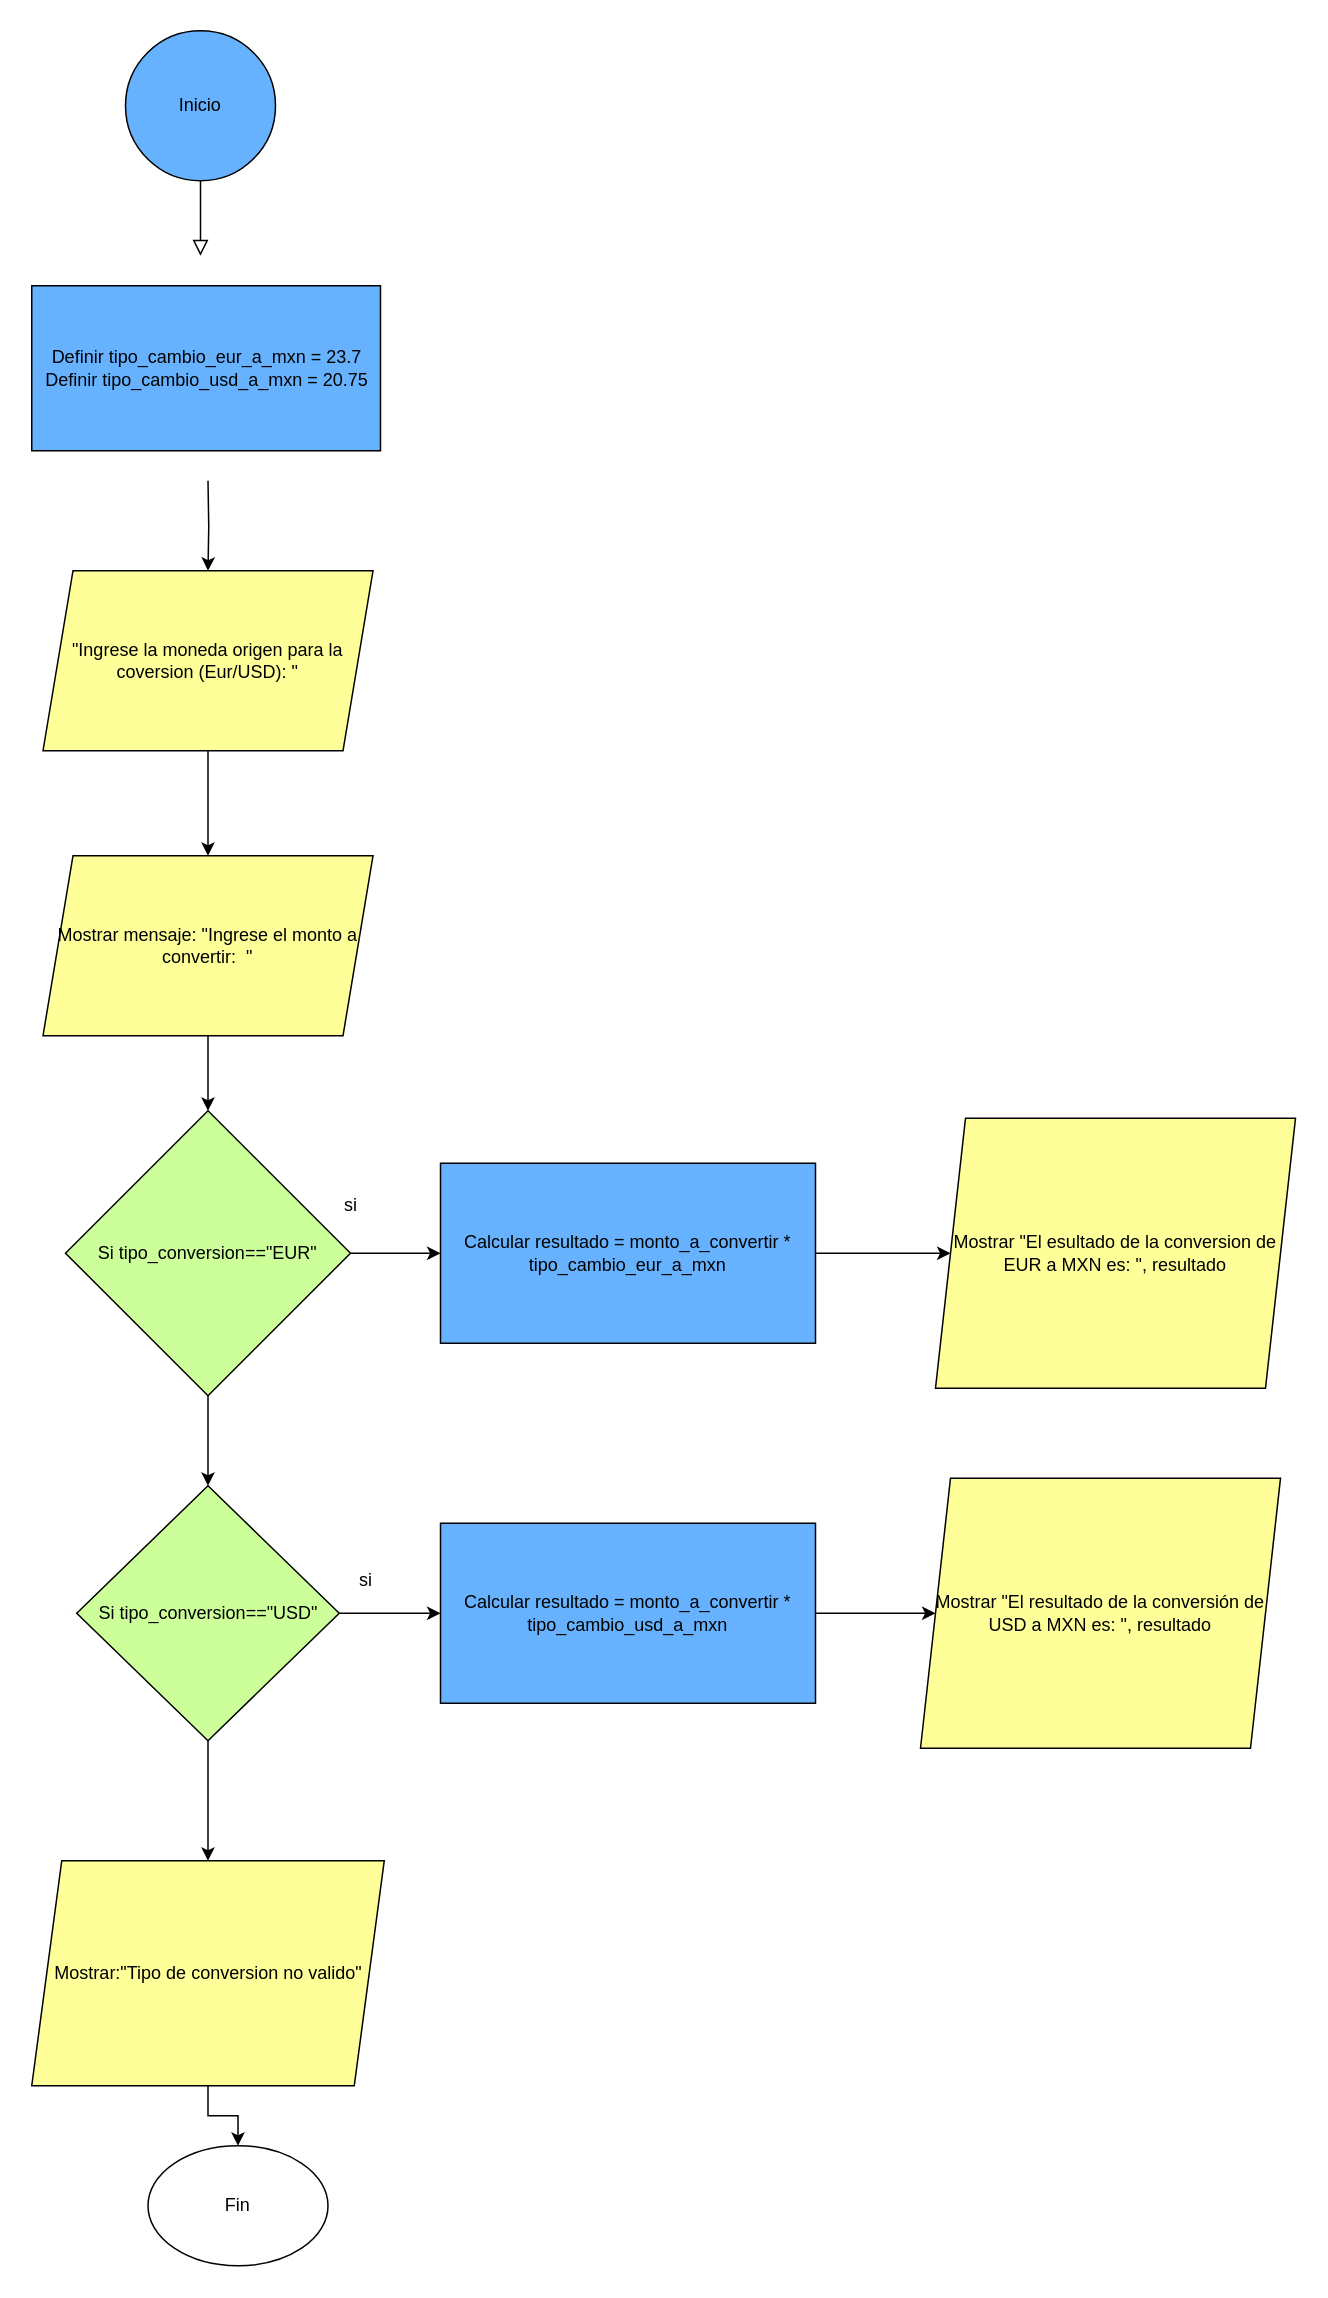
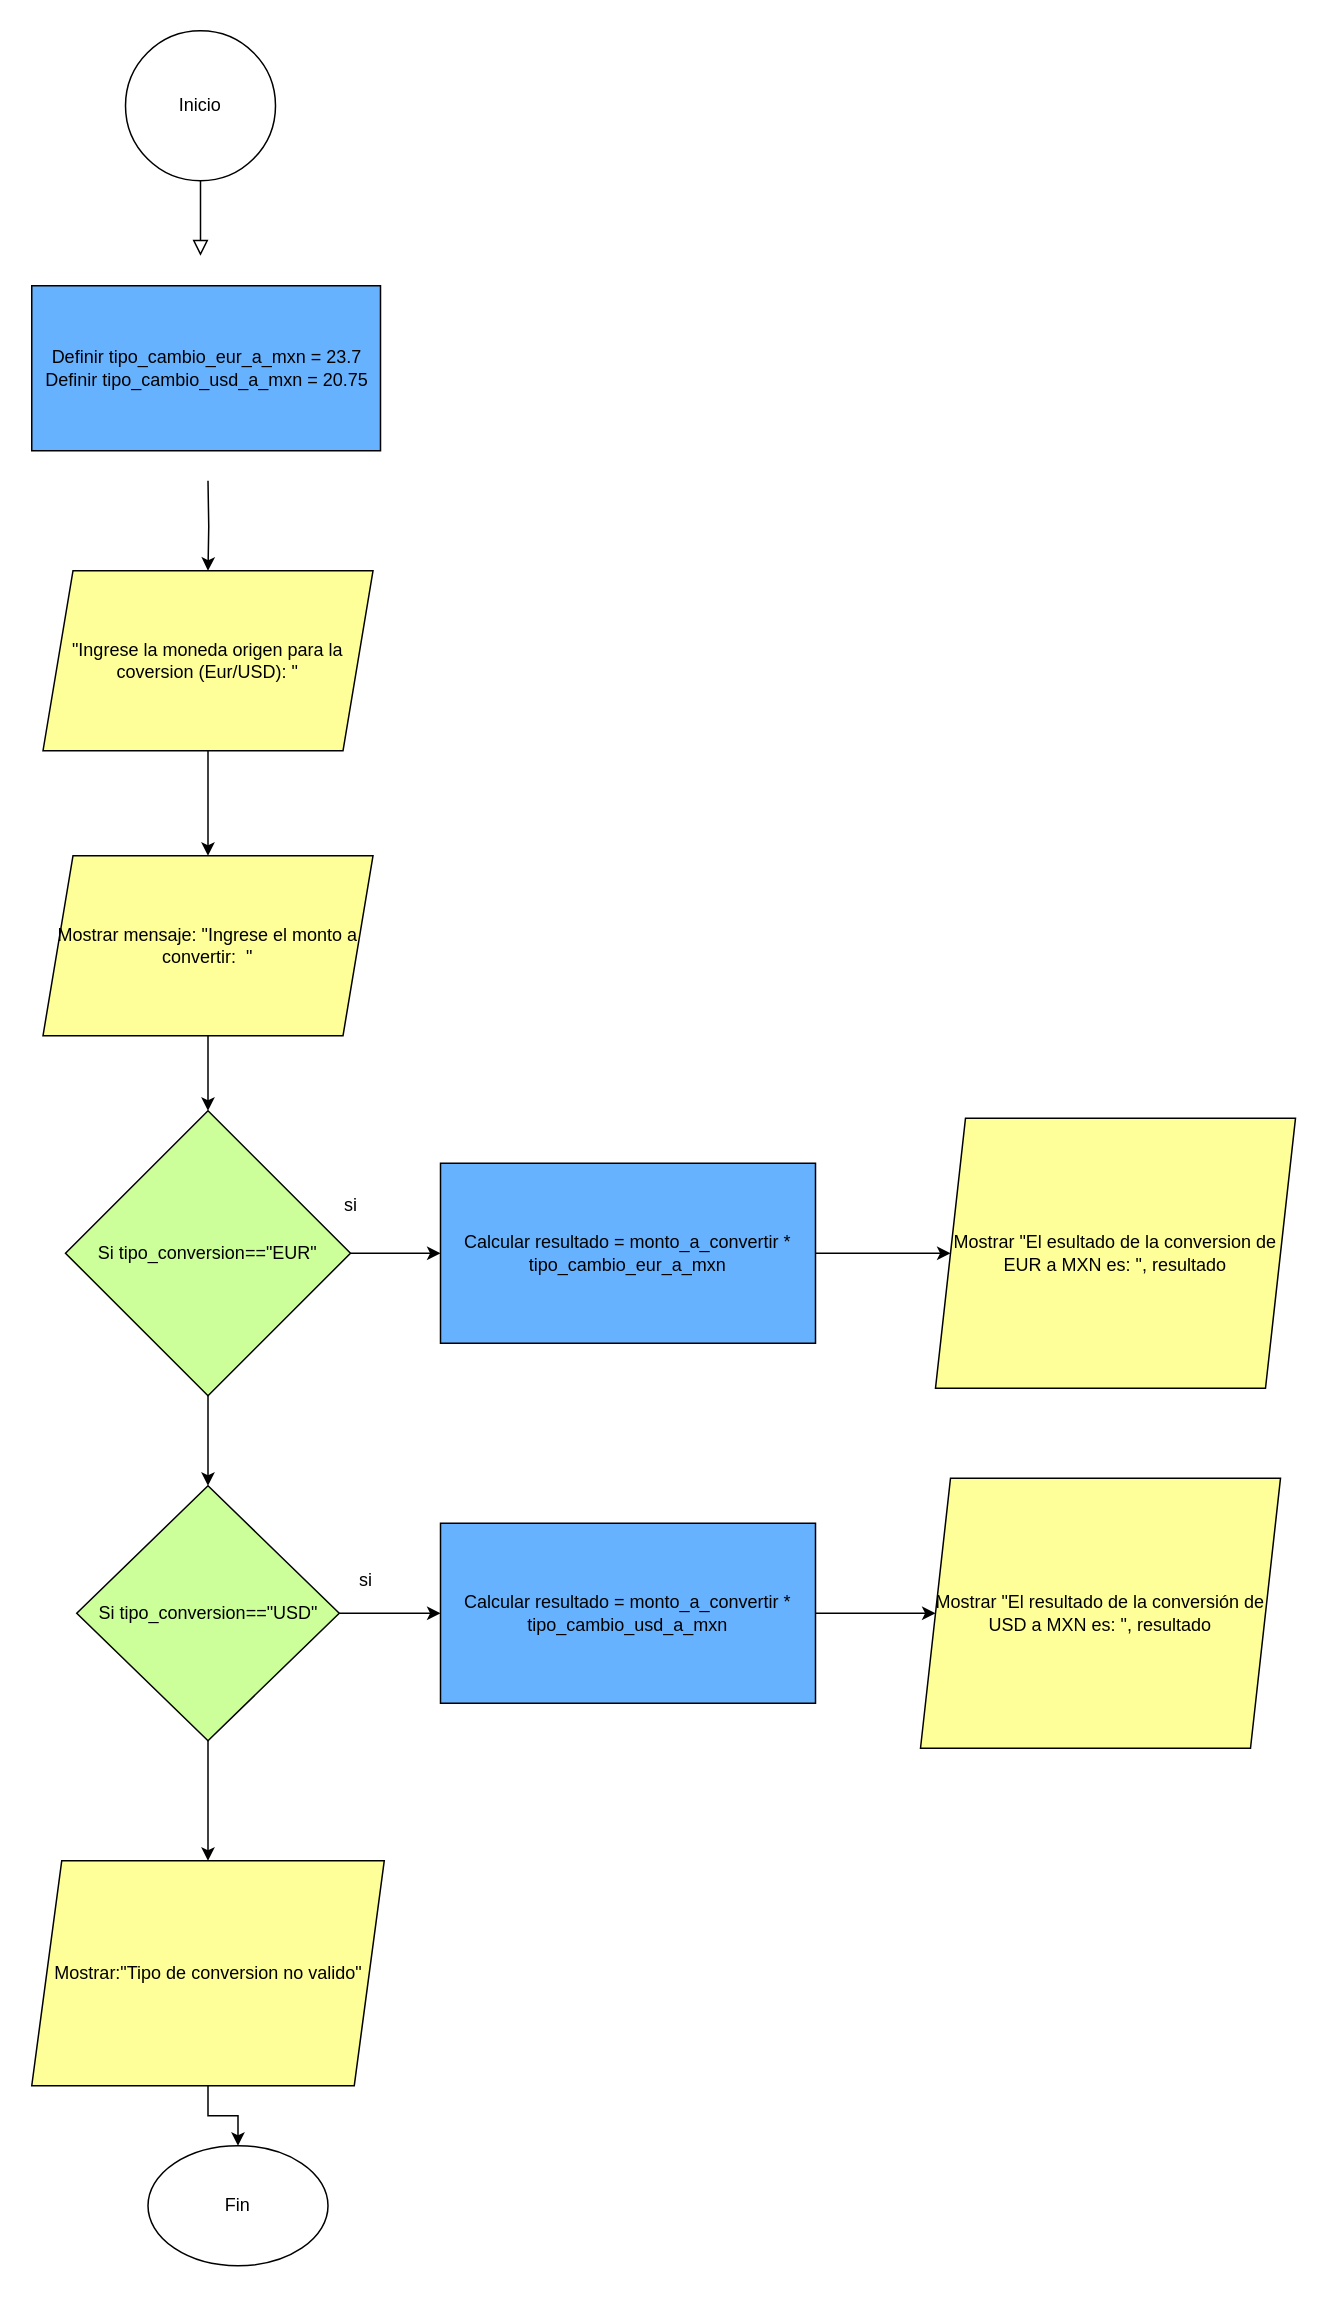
(200, 106) -> (200, 106)
